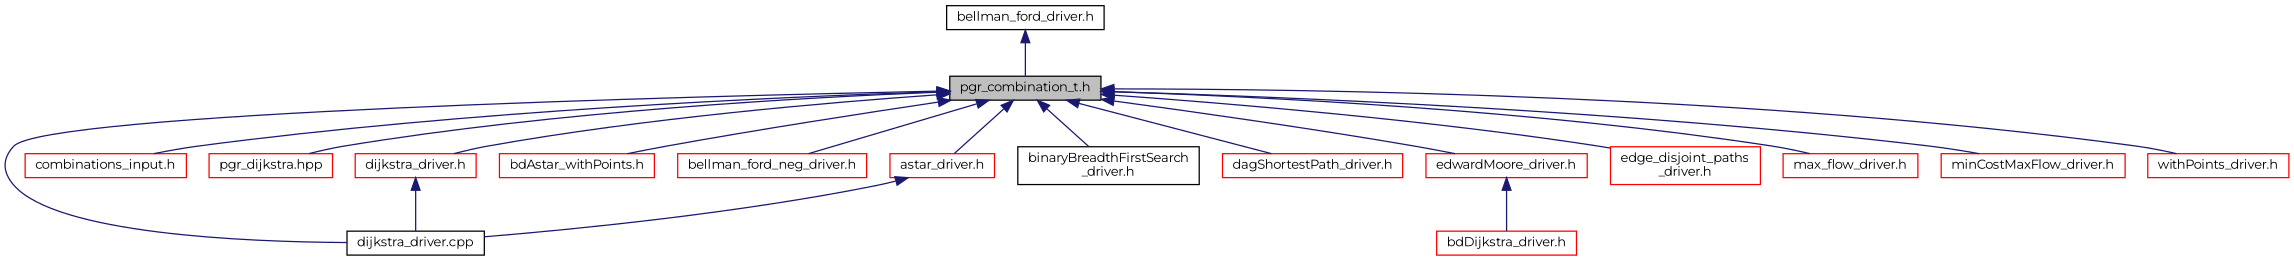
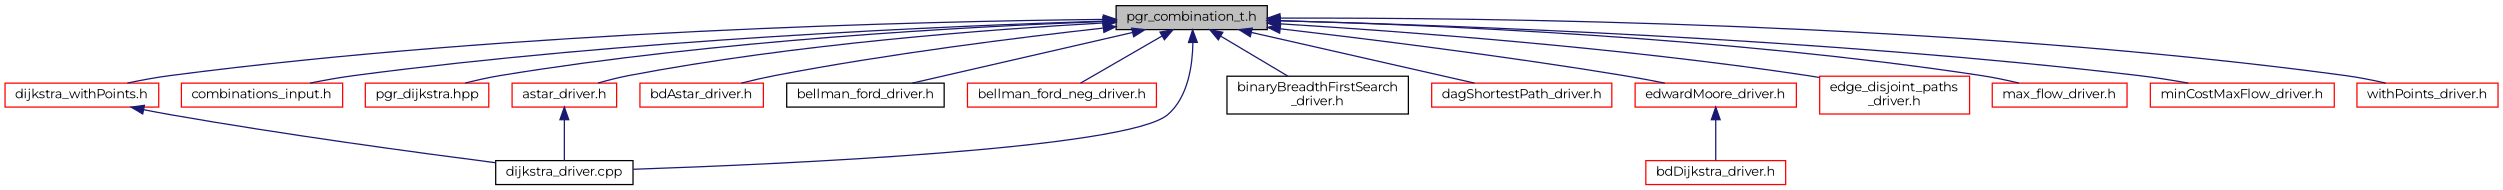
(1025, 59) -> (1022, 58)
(416, 166) -> (82, 95)
(577, 166) -> (702, 95)
